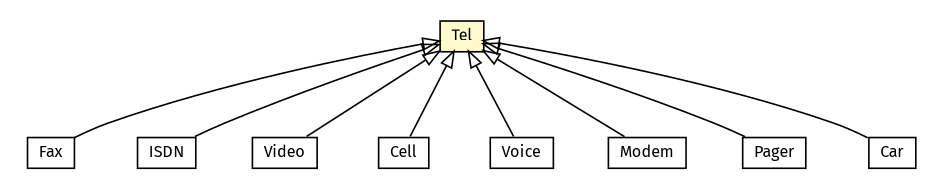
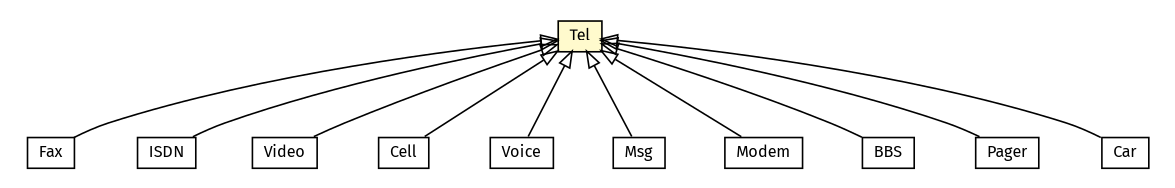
none -> (639, 152)
none -> (888, 152)
